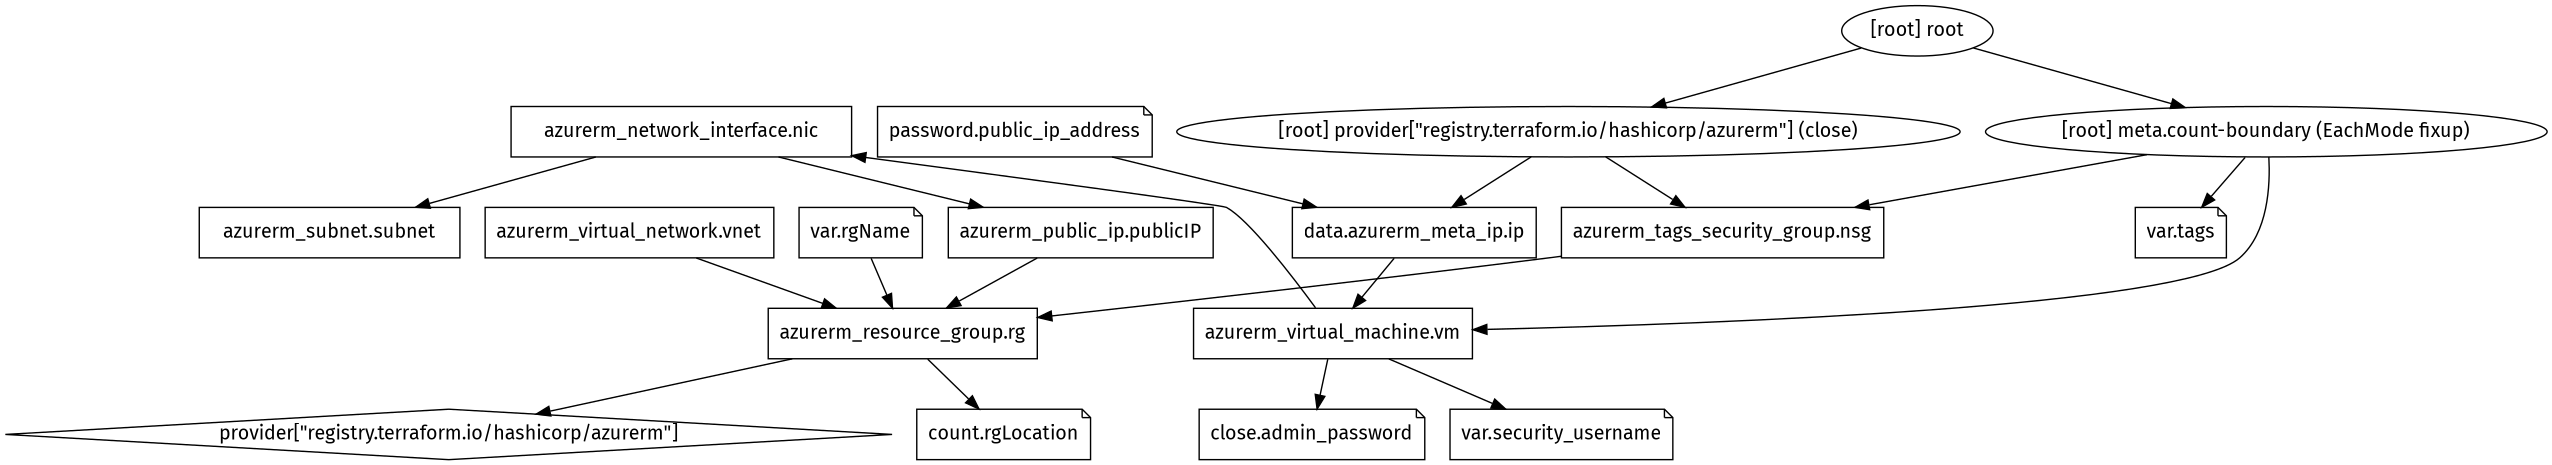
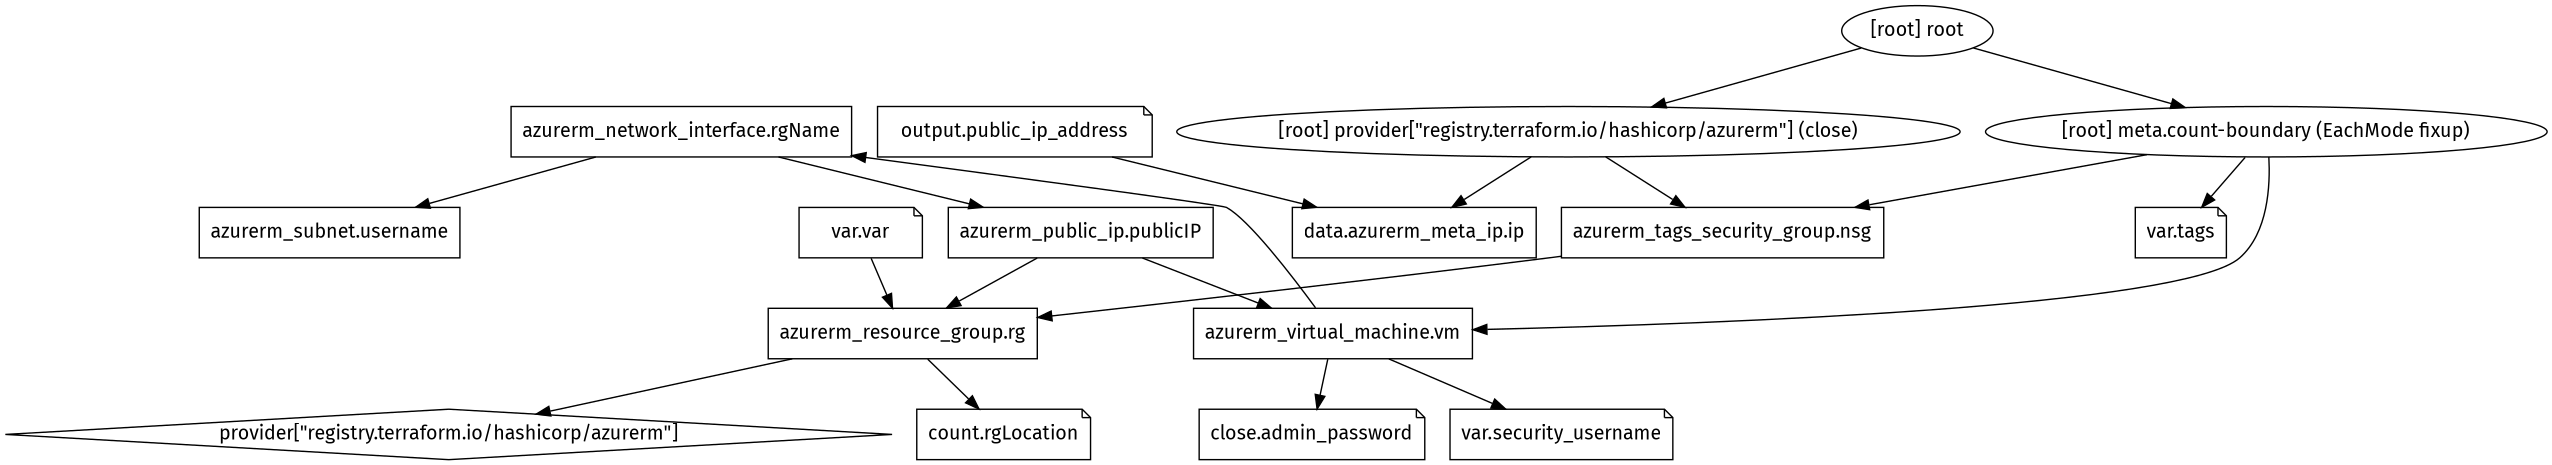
(681, 132) -> (681, 132)
(1015, 132) -> (1015, 132)
(330, 233) -> (330, 233)
(629, 233) -> none
(861, 233) -> (861, 233)
(1385, 269) -> (1200, 281)
